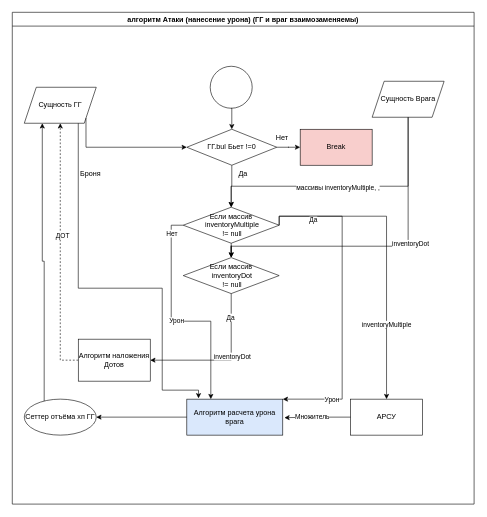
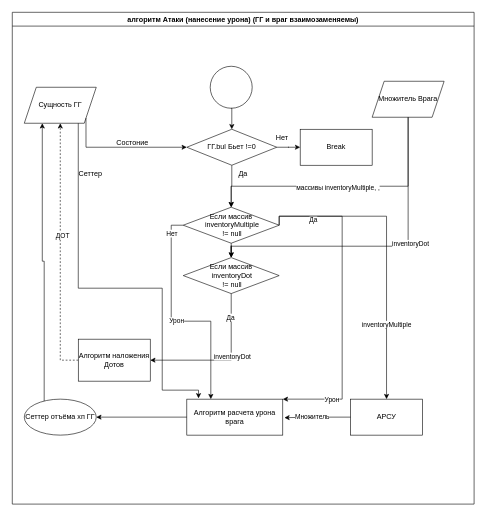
(408, 99) -> (408, 99)
none -> (132, 143)
(336, 147) -> (336, 147)
(91, 174) -> (91, 174)
(235, 417) -> (235, 417)
